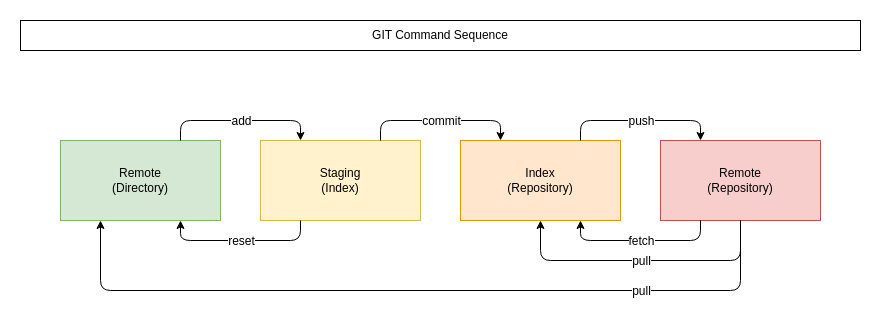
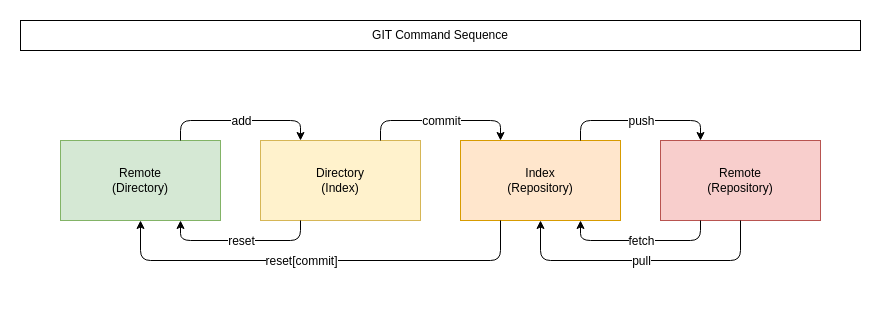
(341, 181) -> (341, 181)
none -> (325, 261)
(406, 291) -> none
